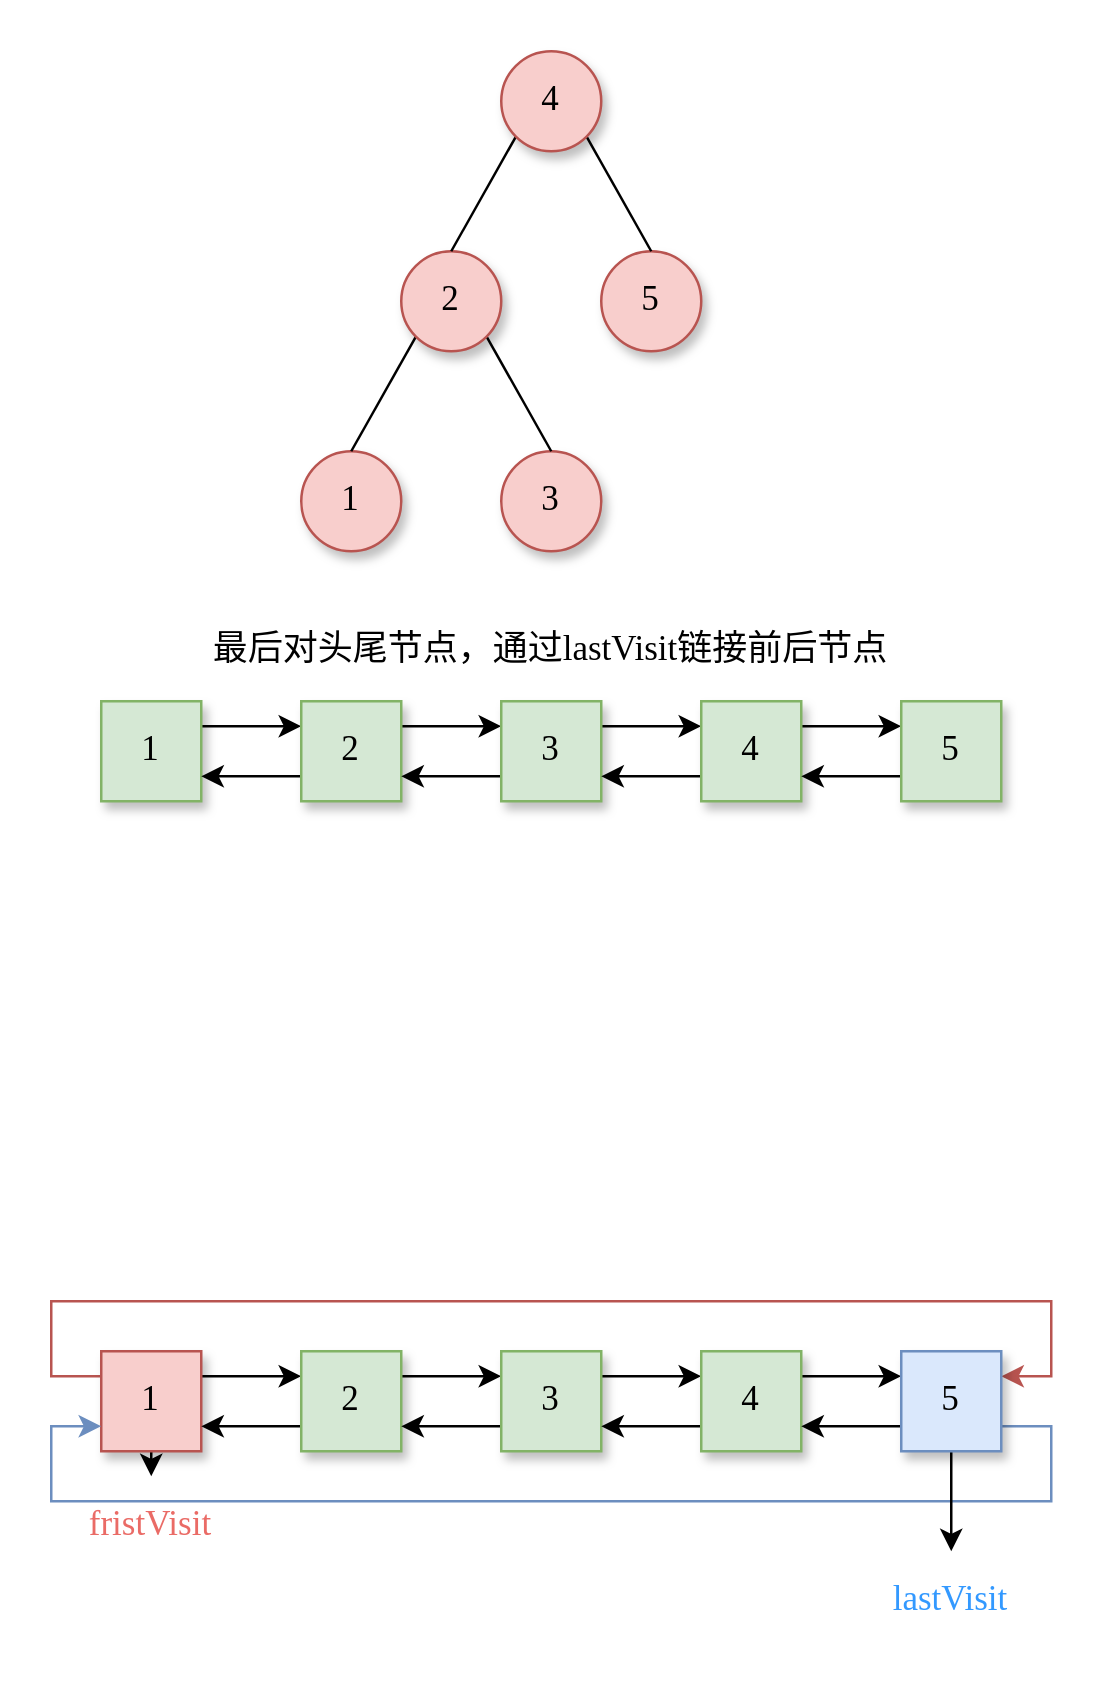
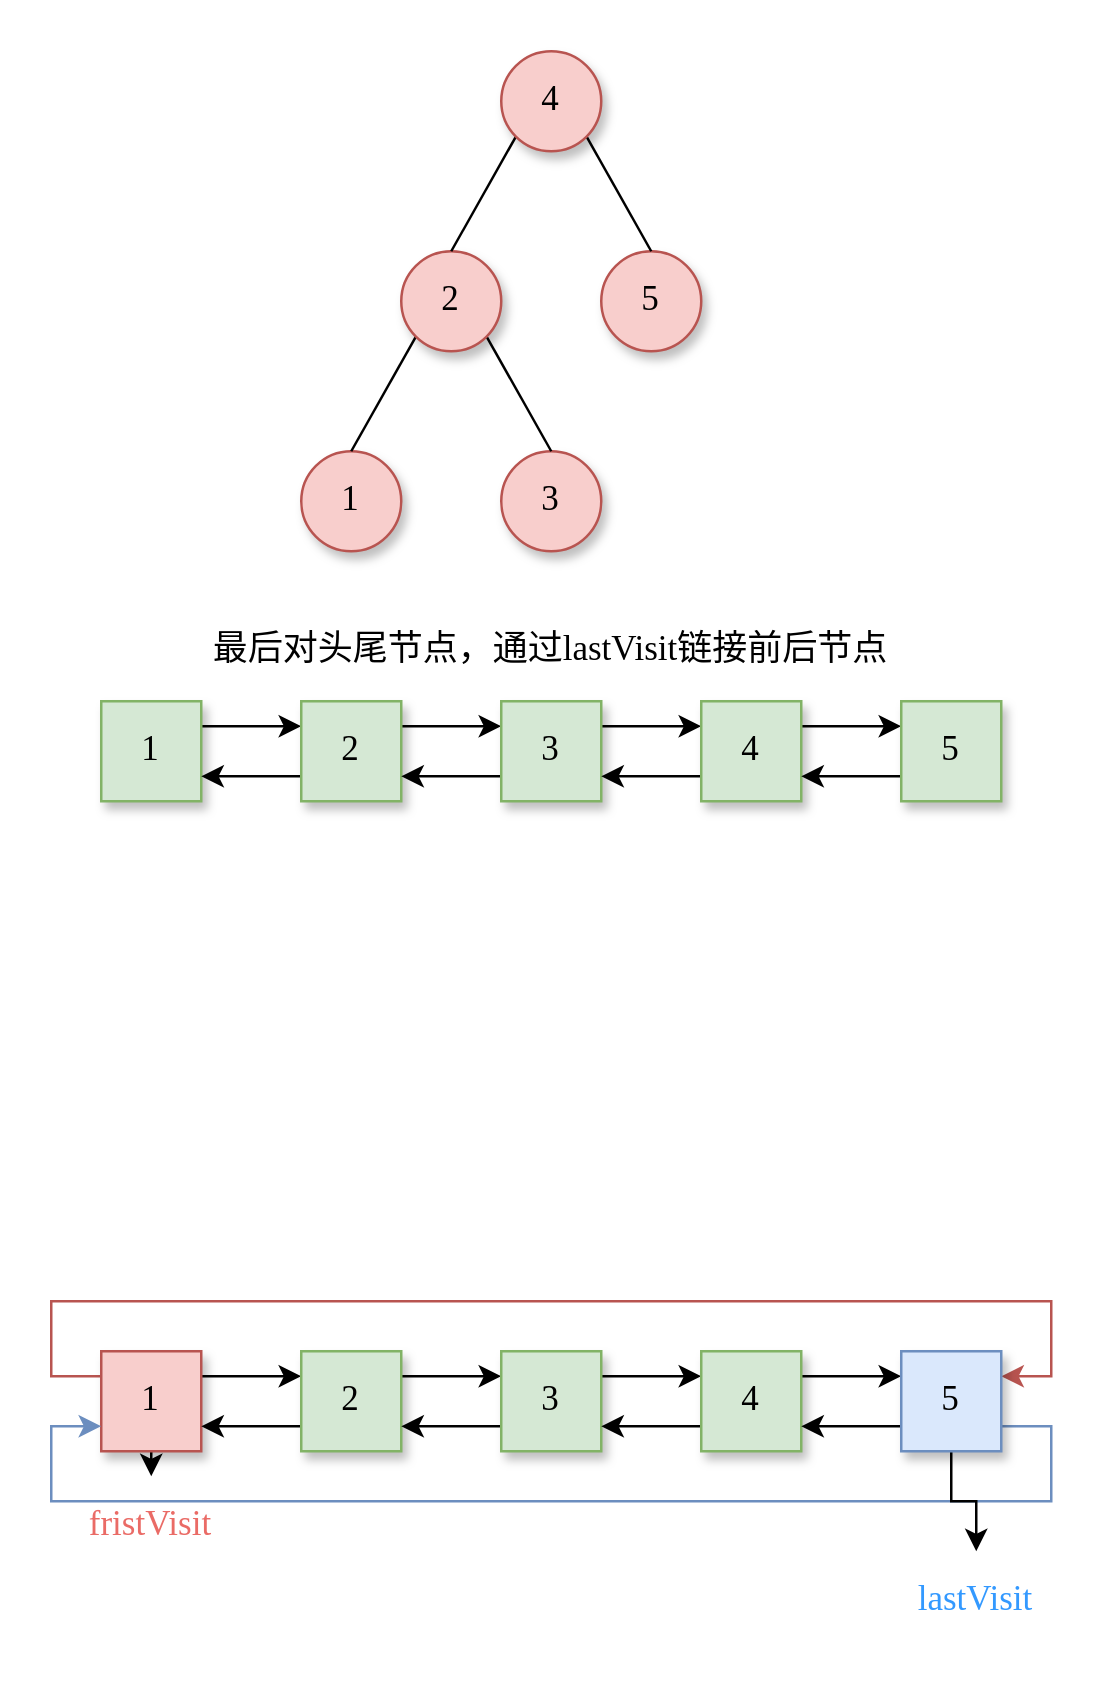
(951, 1601) -> (976, 1601)
